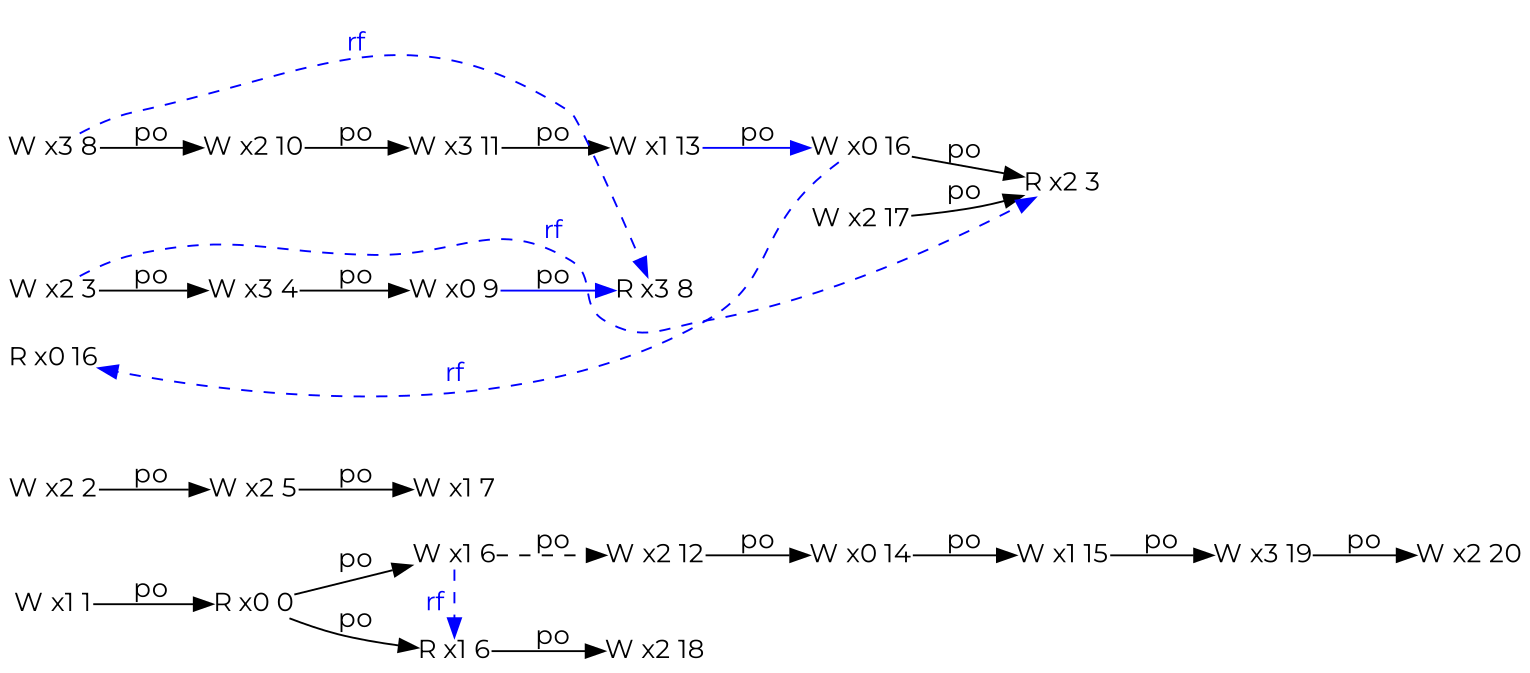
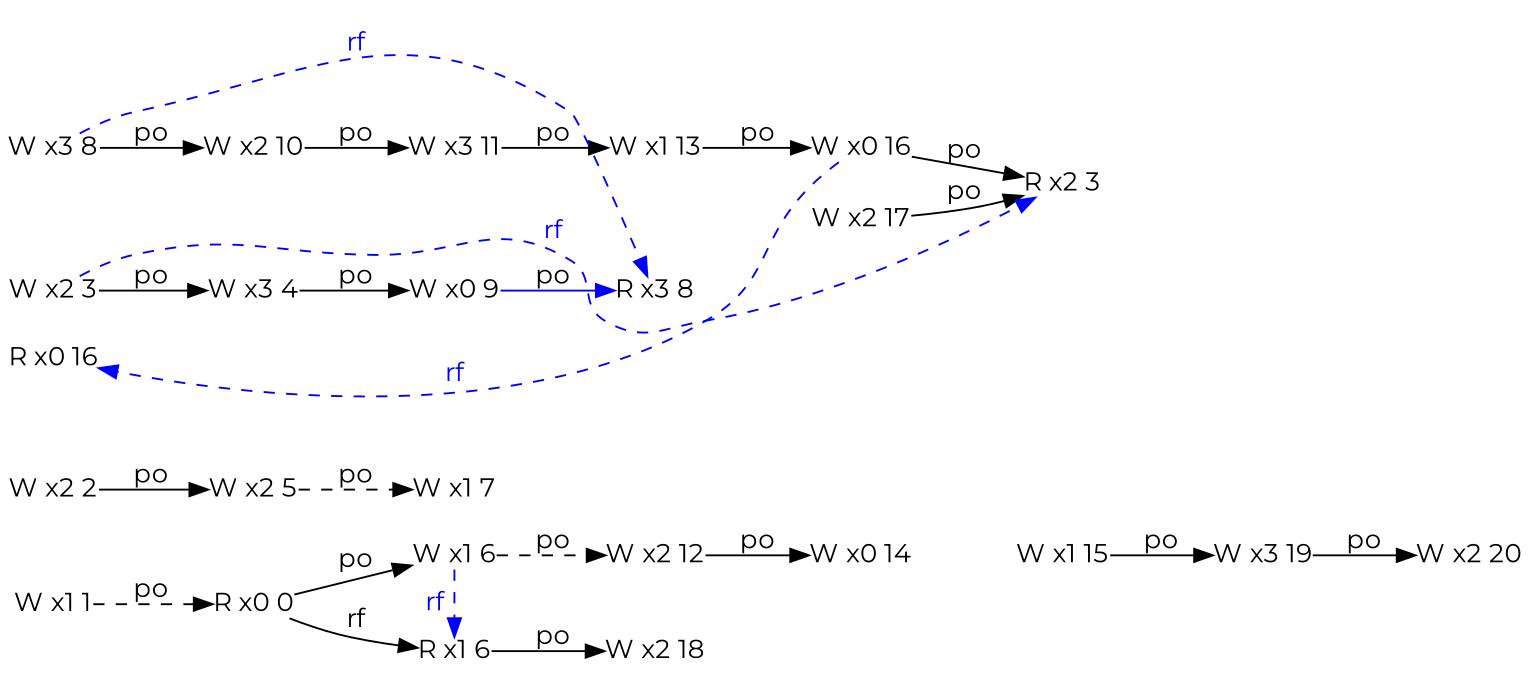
(746, 148) -> (746, 148)
(346, 490) -> (346, 490)
(955, 555) -> none
(143, 604) -> (143, 604)
(356, 620) -> (356, 620)
